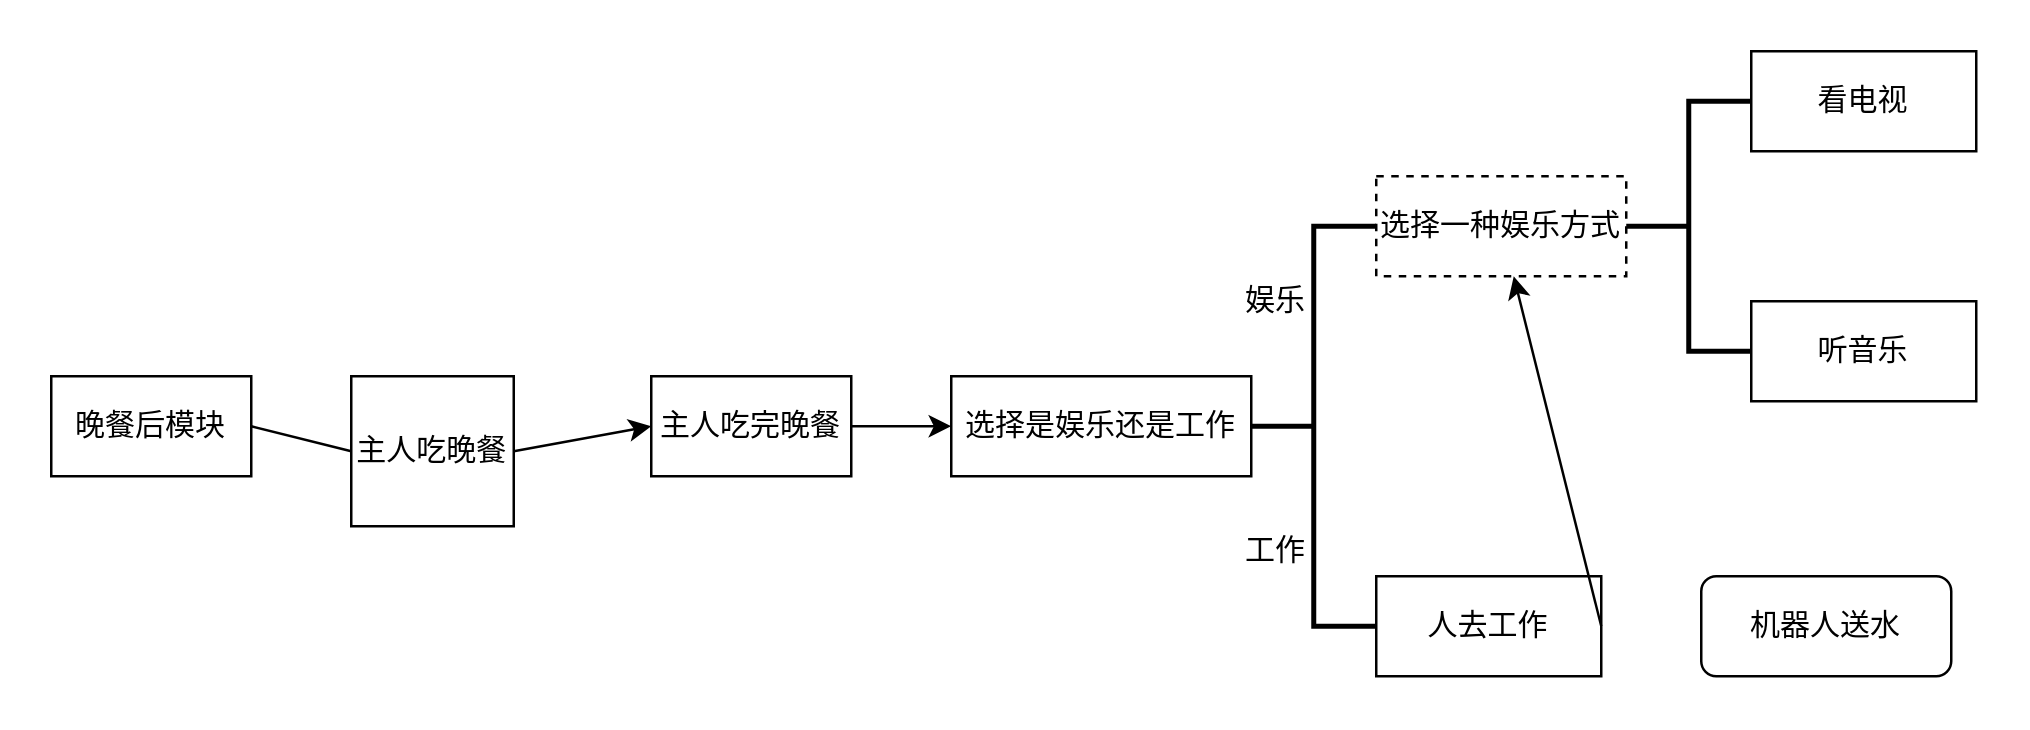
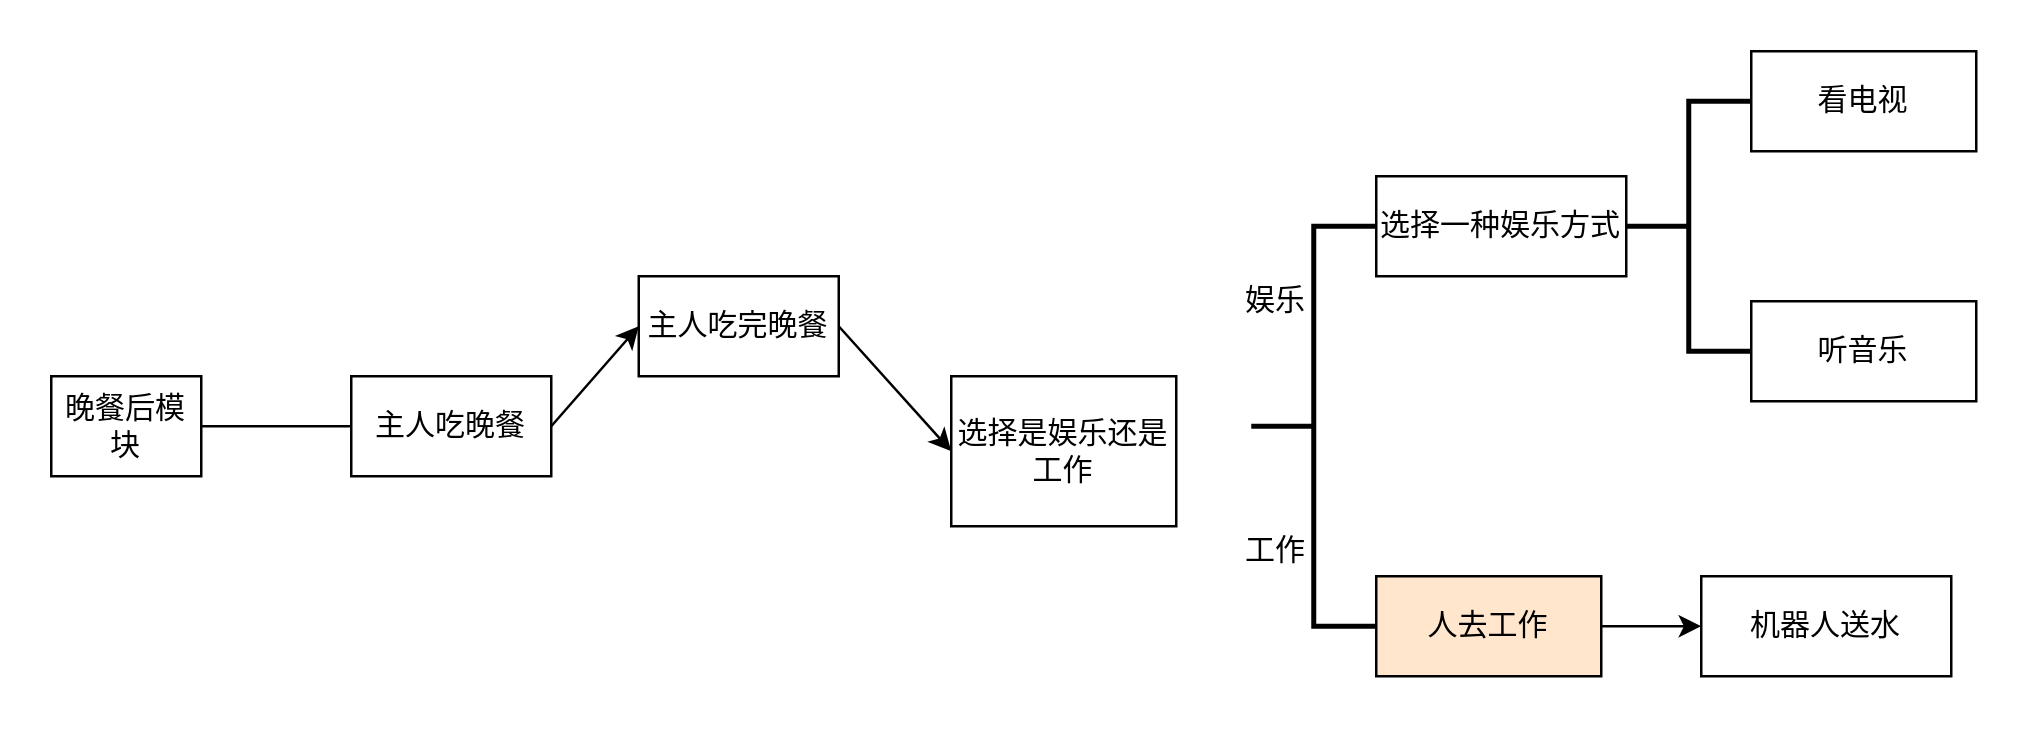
(1501, 226) -> (1501, 226)
(151, 426) -> (126, 426)
(751, 426) -> (739, 326)
(1101, 426) -> (1064, 451)
(433, 451) -> (451, 426)
(1559, 459) -> (1643, 626)
(1489, 626) -> (1489, 626)
(1826, 626) -> (1826, 626)
